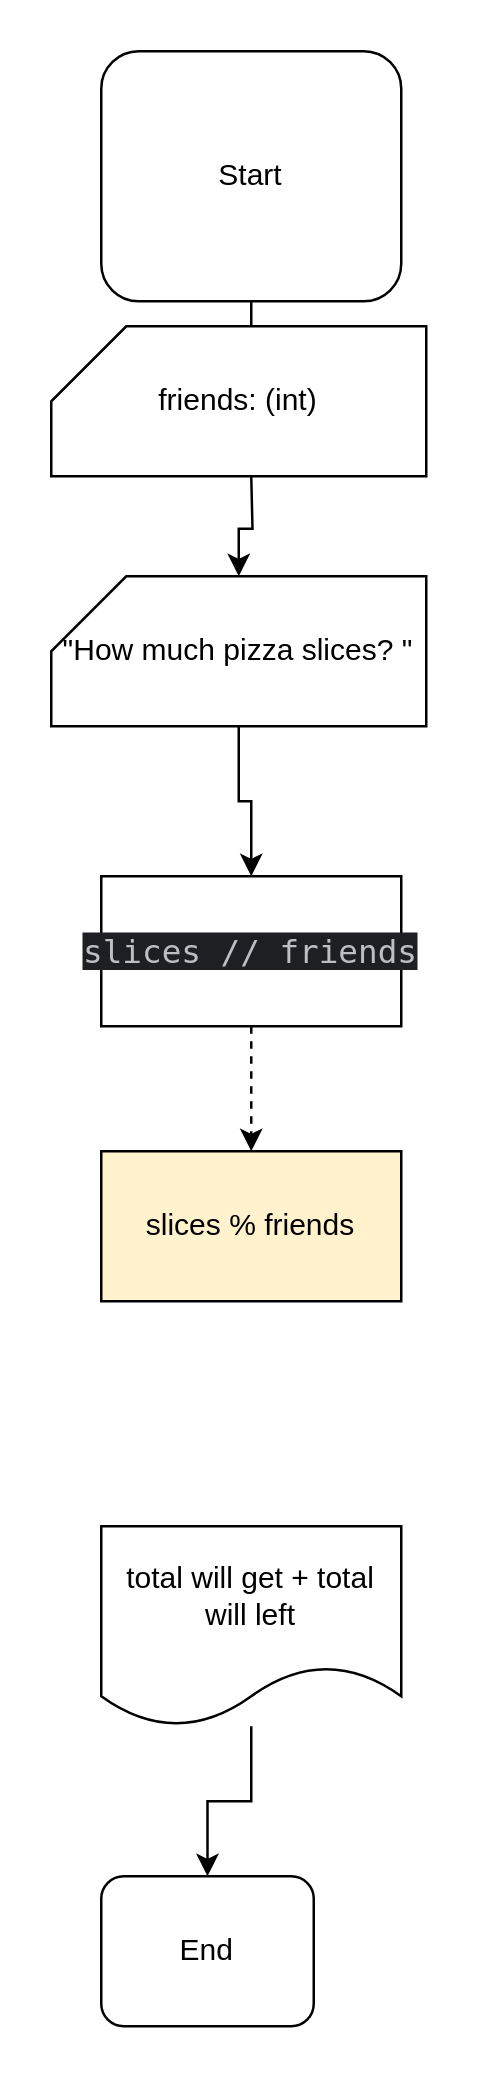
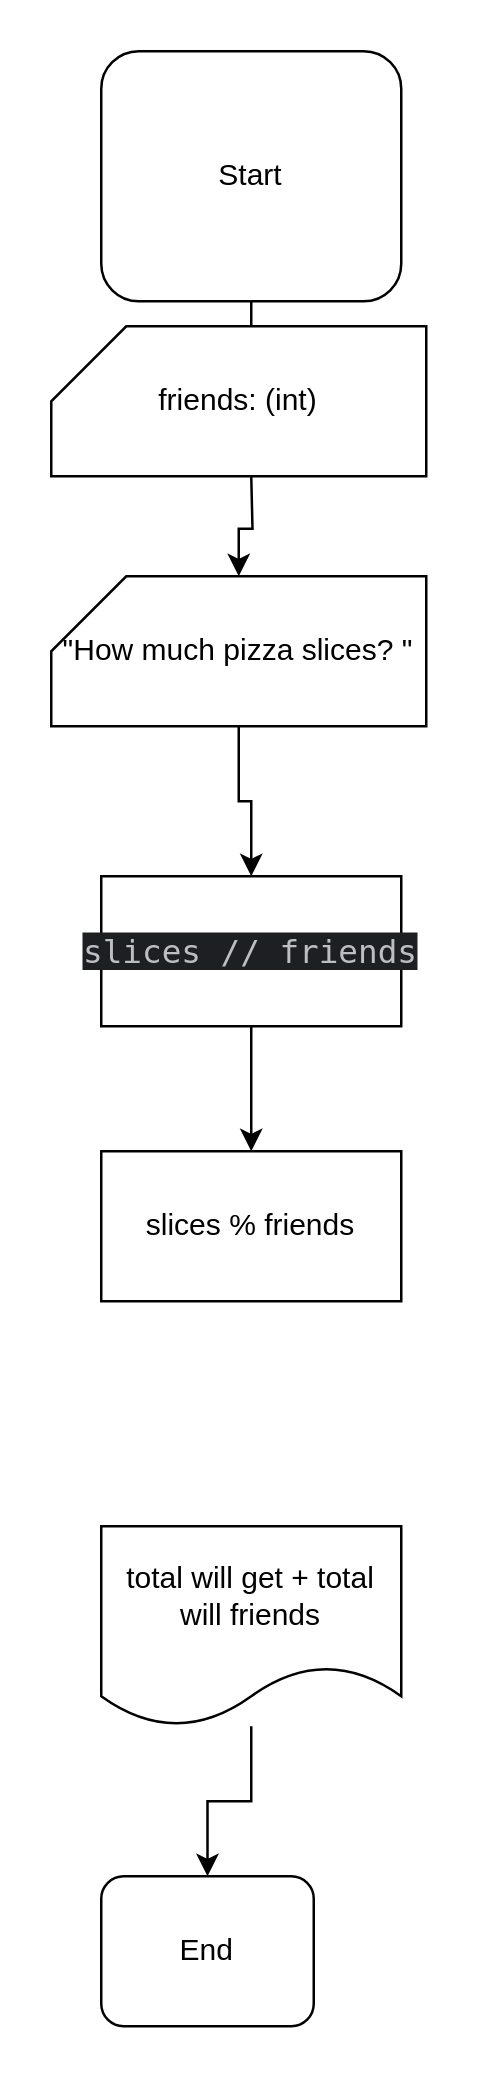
(251, 1082) -> (251, 1082)
(251, 1226) -> (251, 1226)
(251, 1596) -> (251, 1596)
